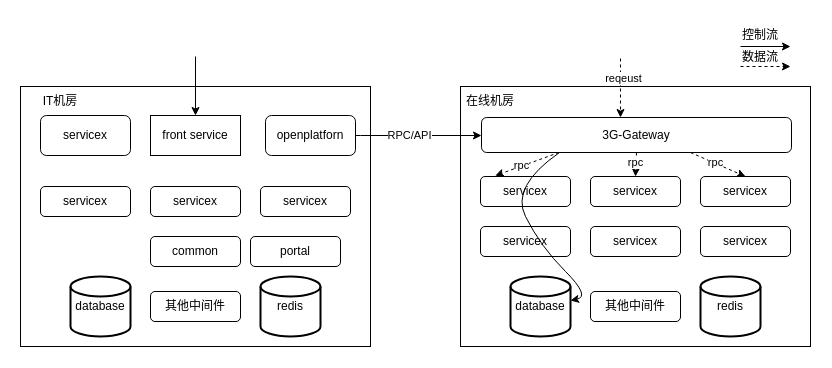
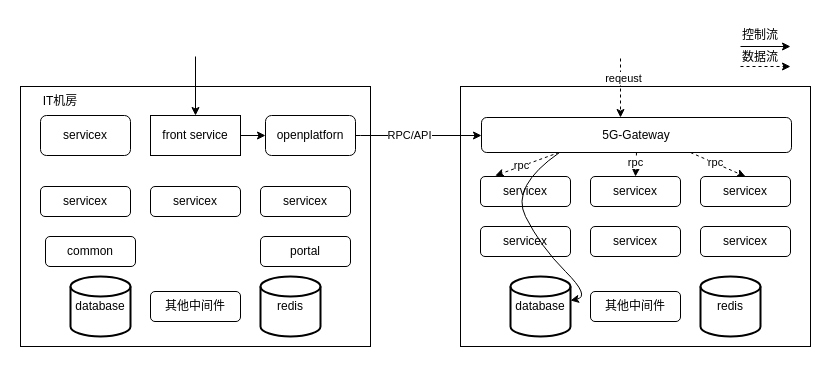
(491, 102) -> none
none -> (257, 136)
(637, 136) -> (637, 136)
(196, 252) -> (91, 252)
(296, 252) -> (306, 252)
